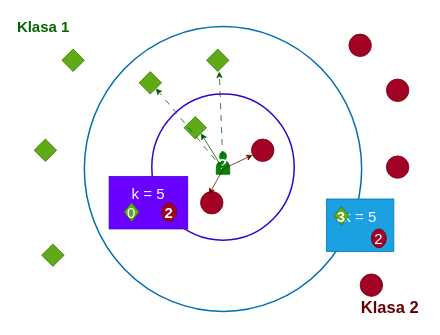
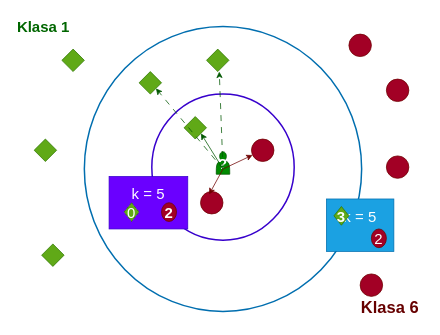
(132, 212) -> (132, 212)
(390, 308) -> (390, 308)
